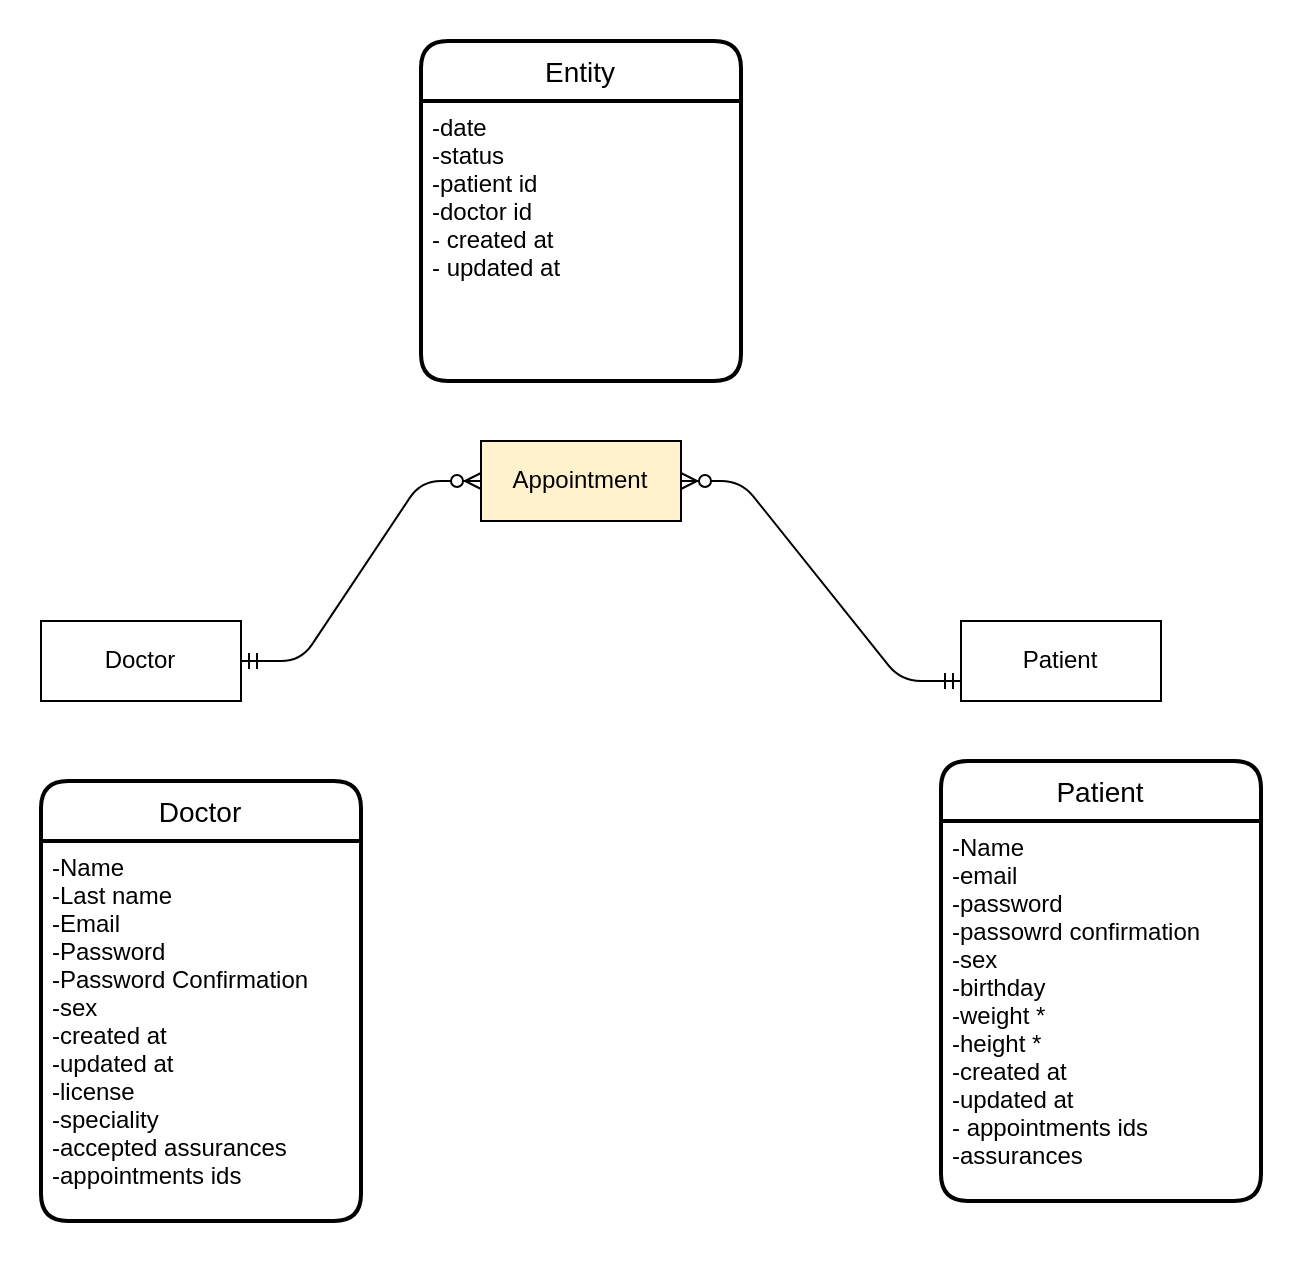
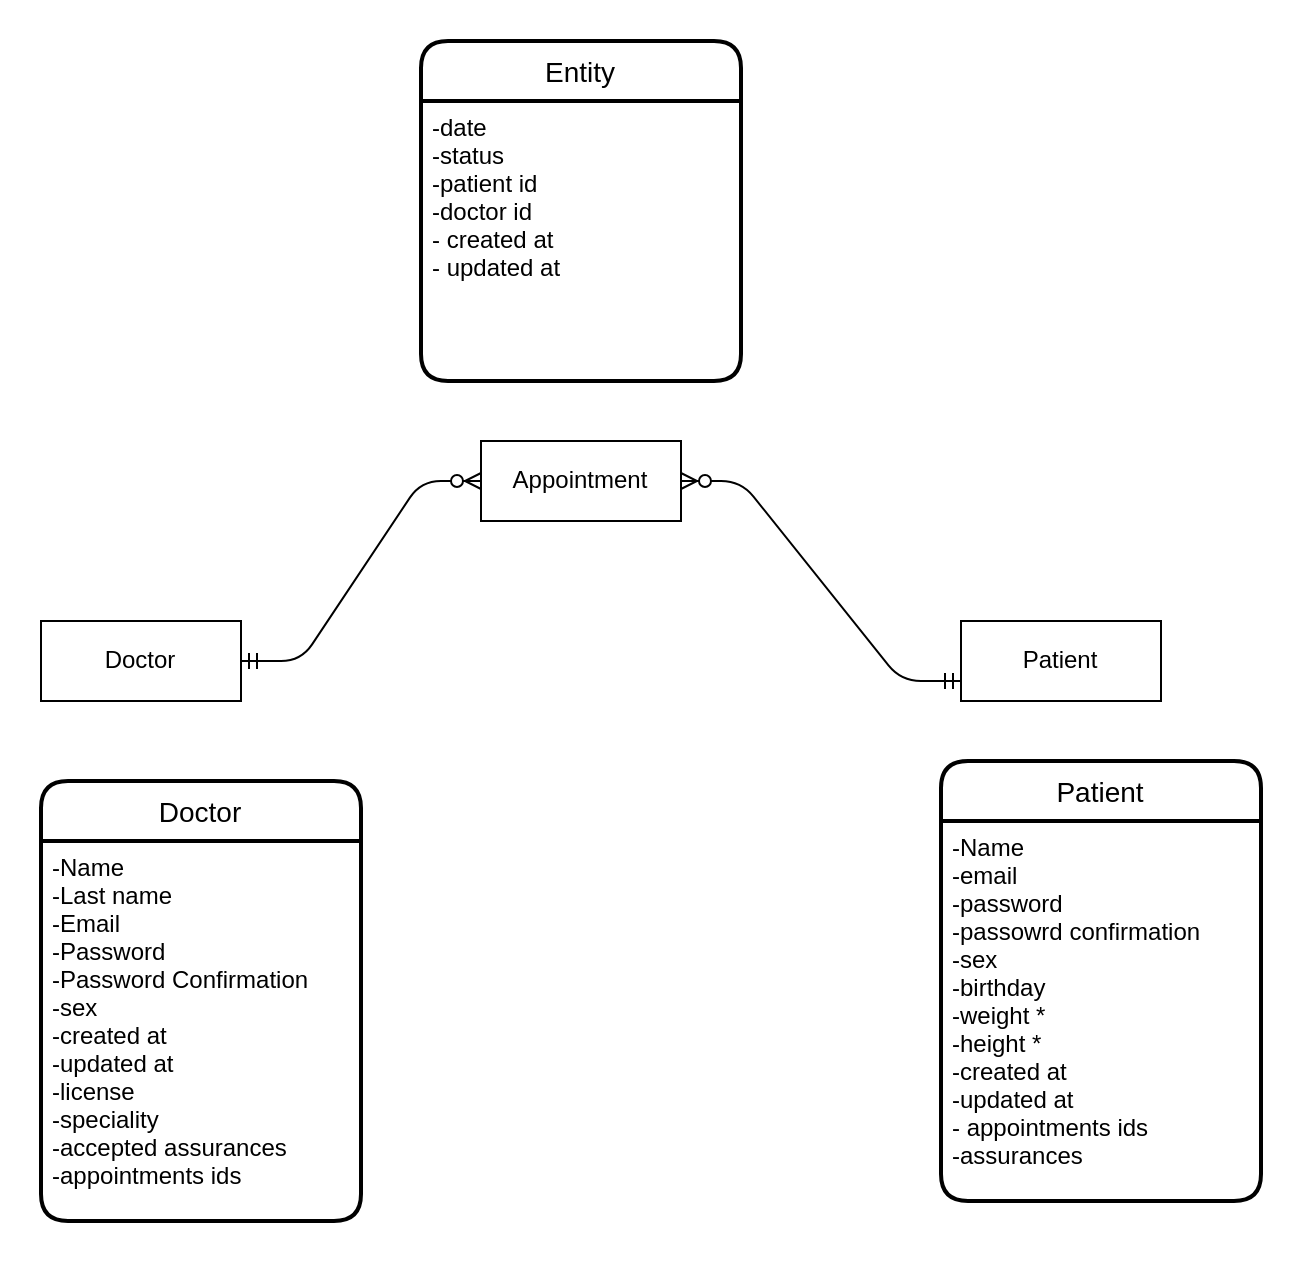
(581, 481) -> (581, 481)
